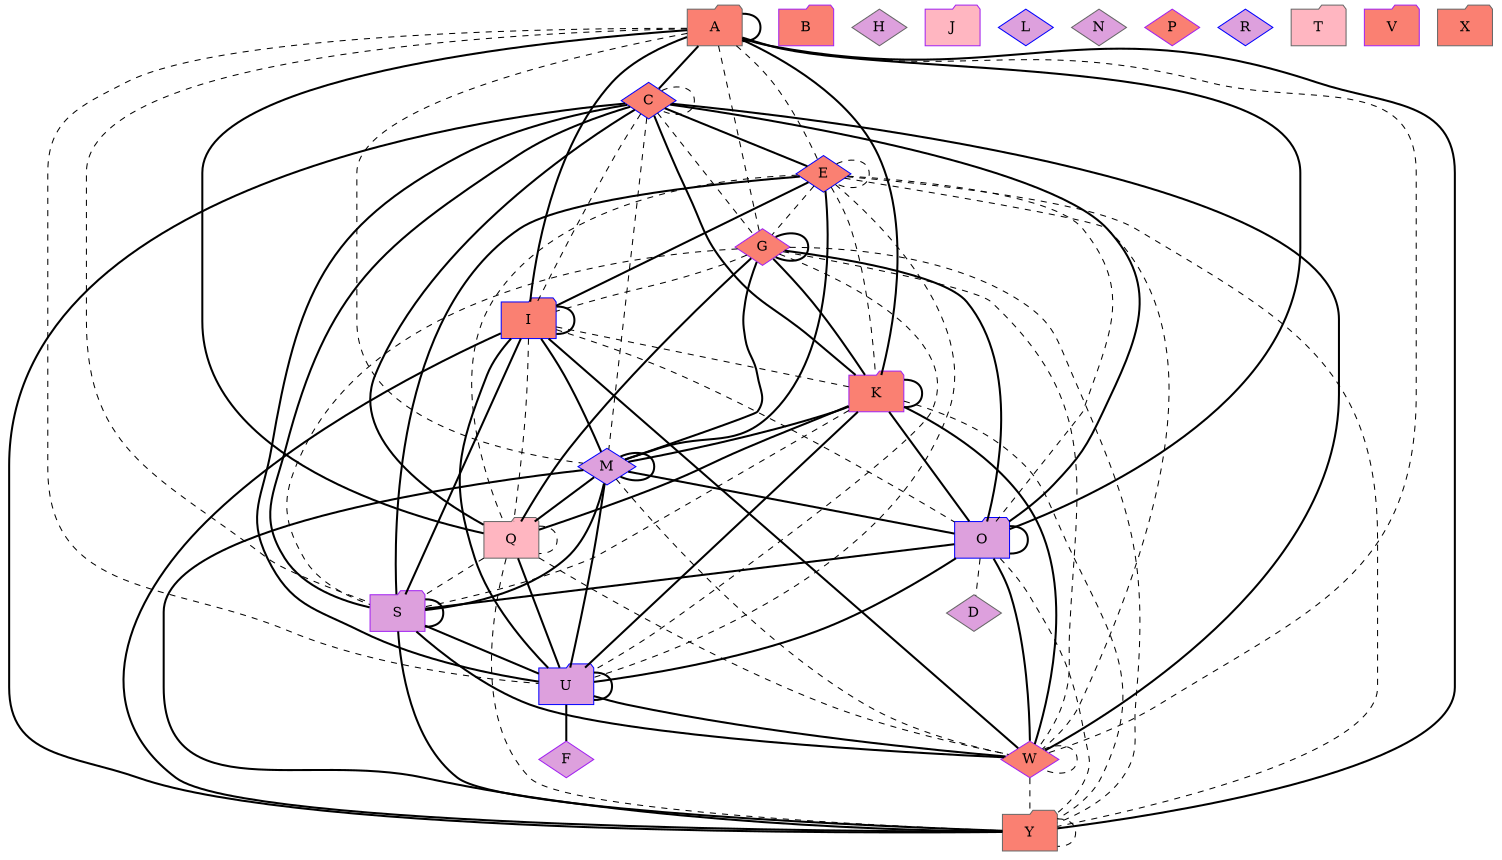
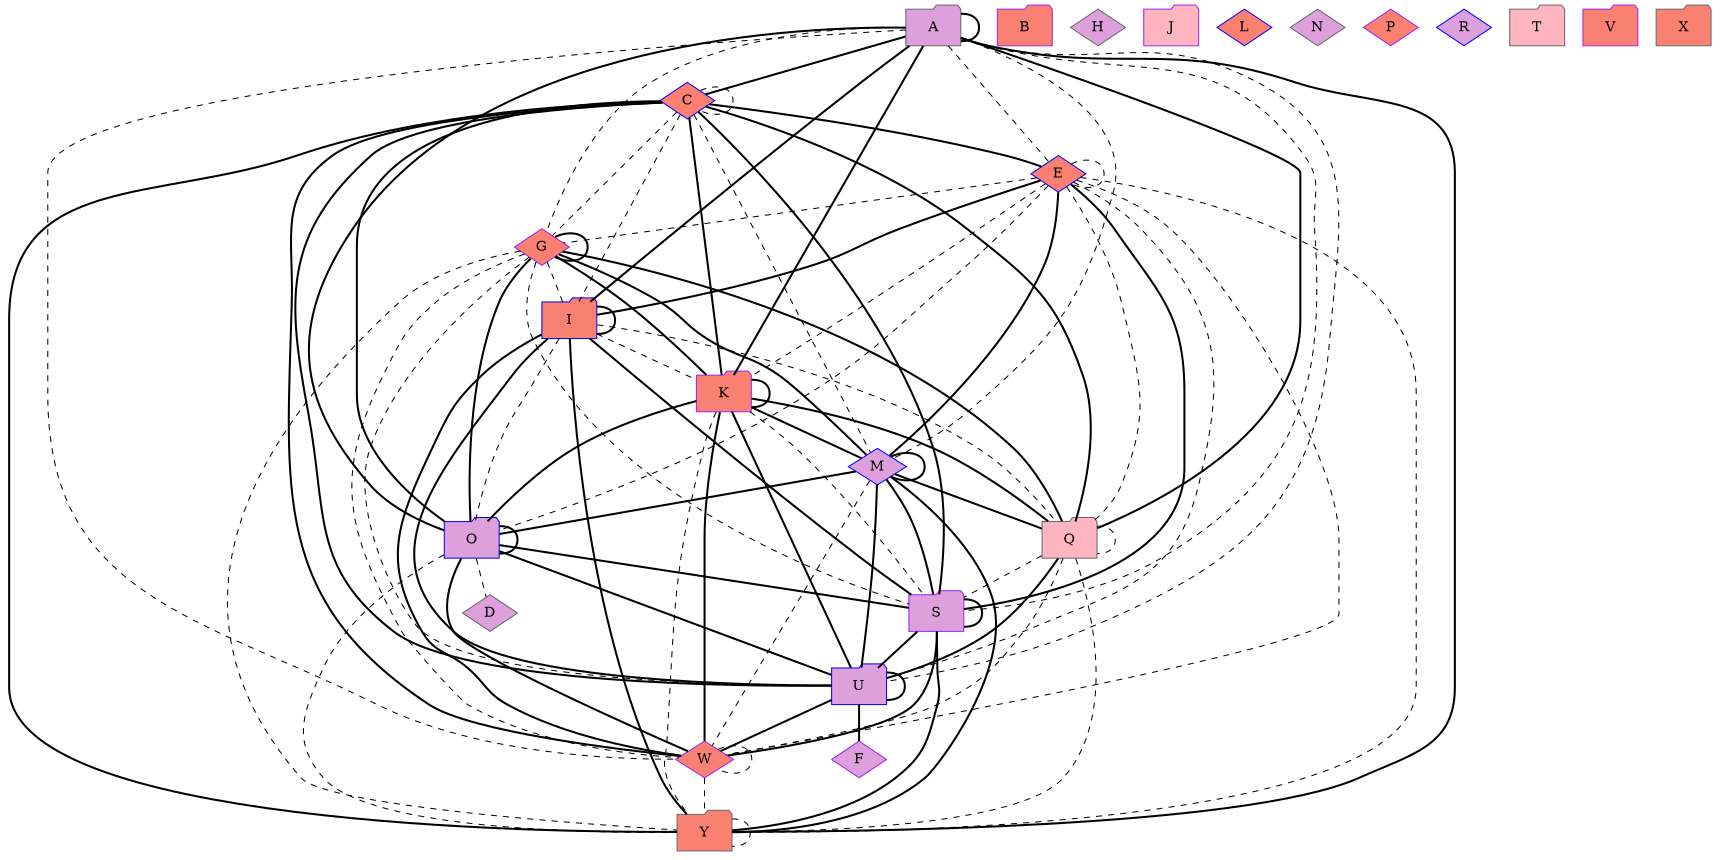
(715, 27) -> (933, 27)
(1026, 27) -> (1244, 27)
(574, 394) -> none
